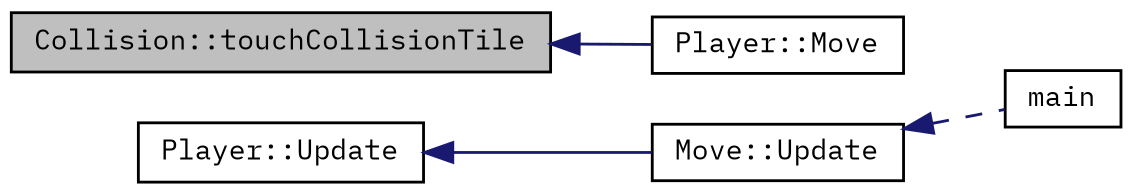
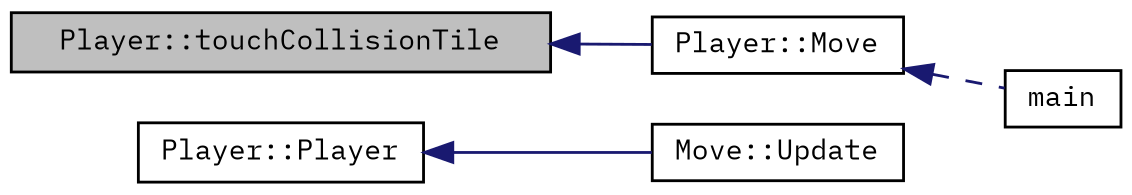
(281, 42) -> (281, 42)
(968, 116) -> (968, 81)
(281, 152) -> (281, 152)
